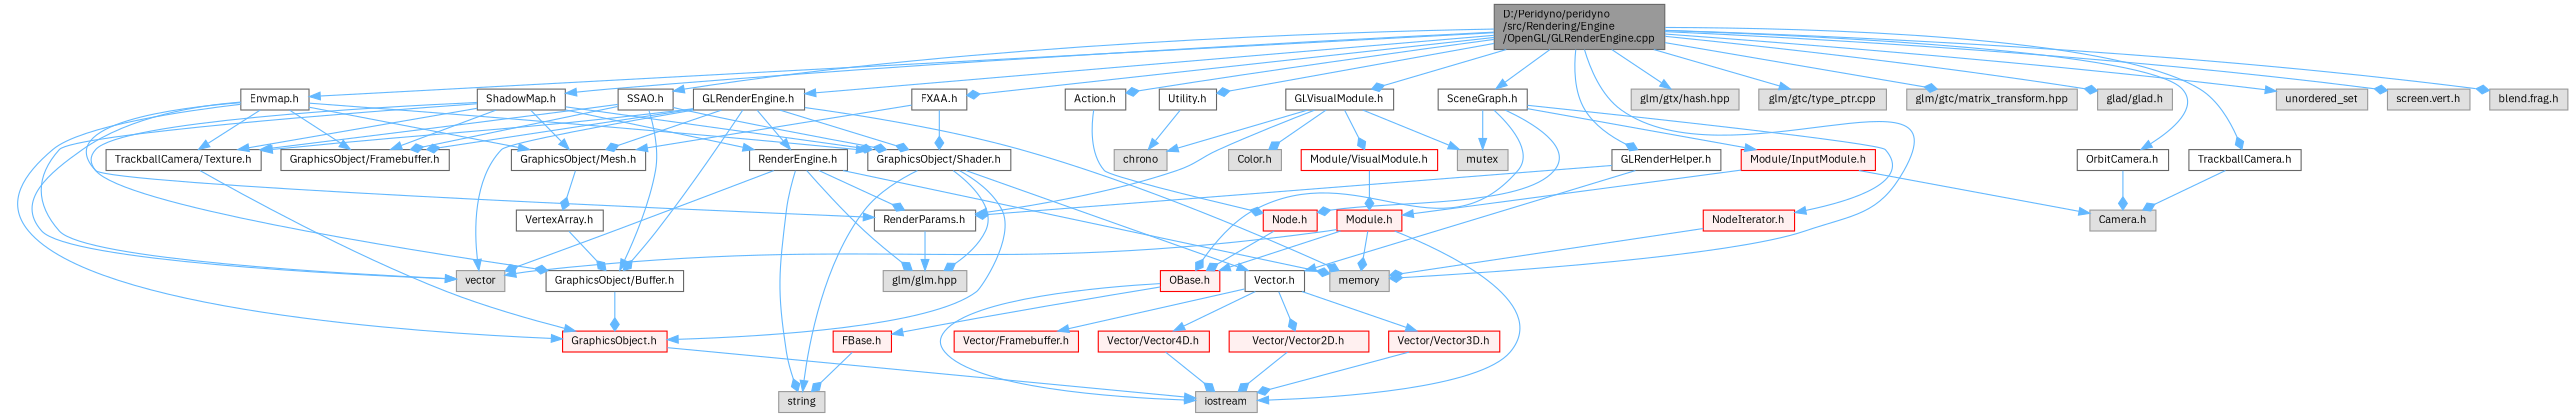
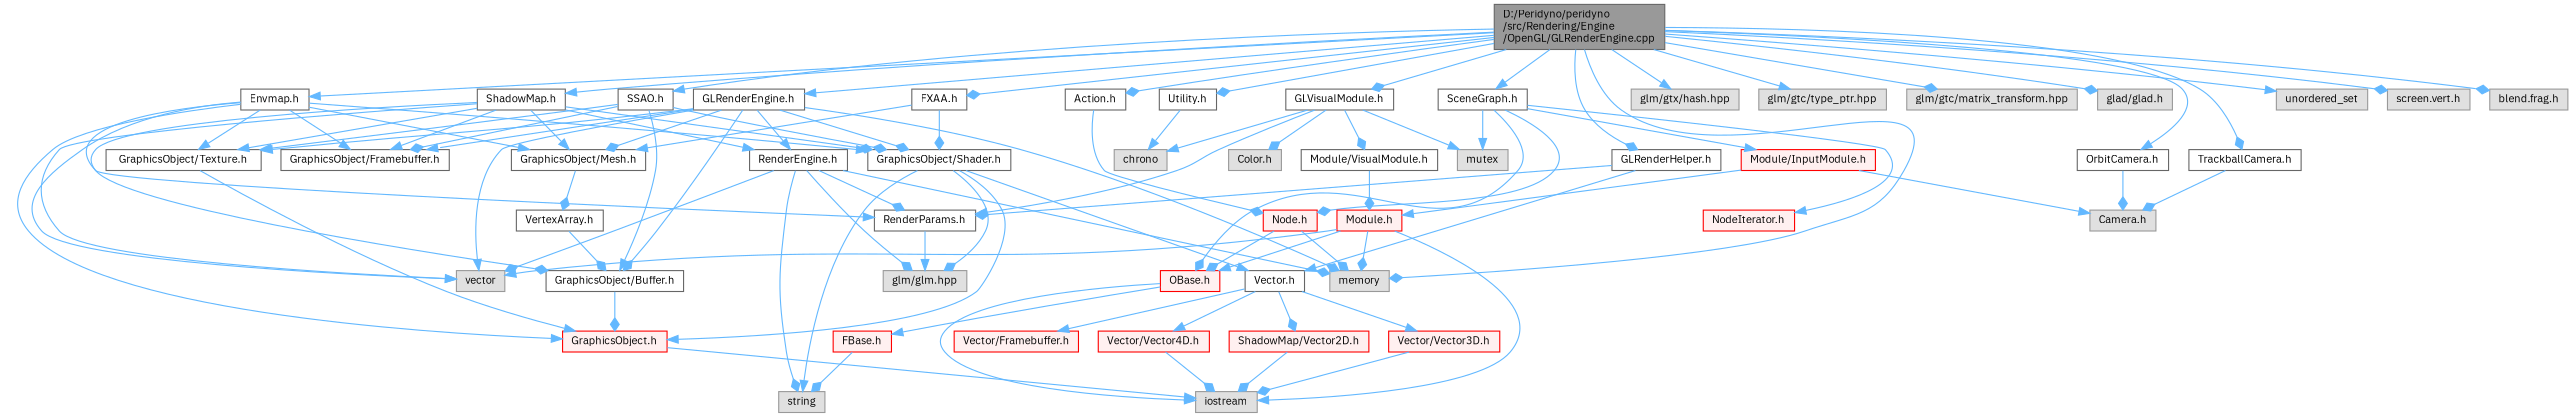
(1823, 100) -> (1823, 100)
(529, 134) -> (529, 134)
(184, 160) -> (184, 160)
(1369, 160) -> (1369, 160)
(1553, 251) -> (1320, 246)
(1299, 342) -> (1299, 342)
